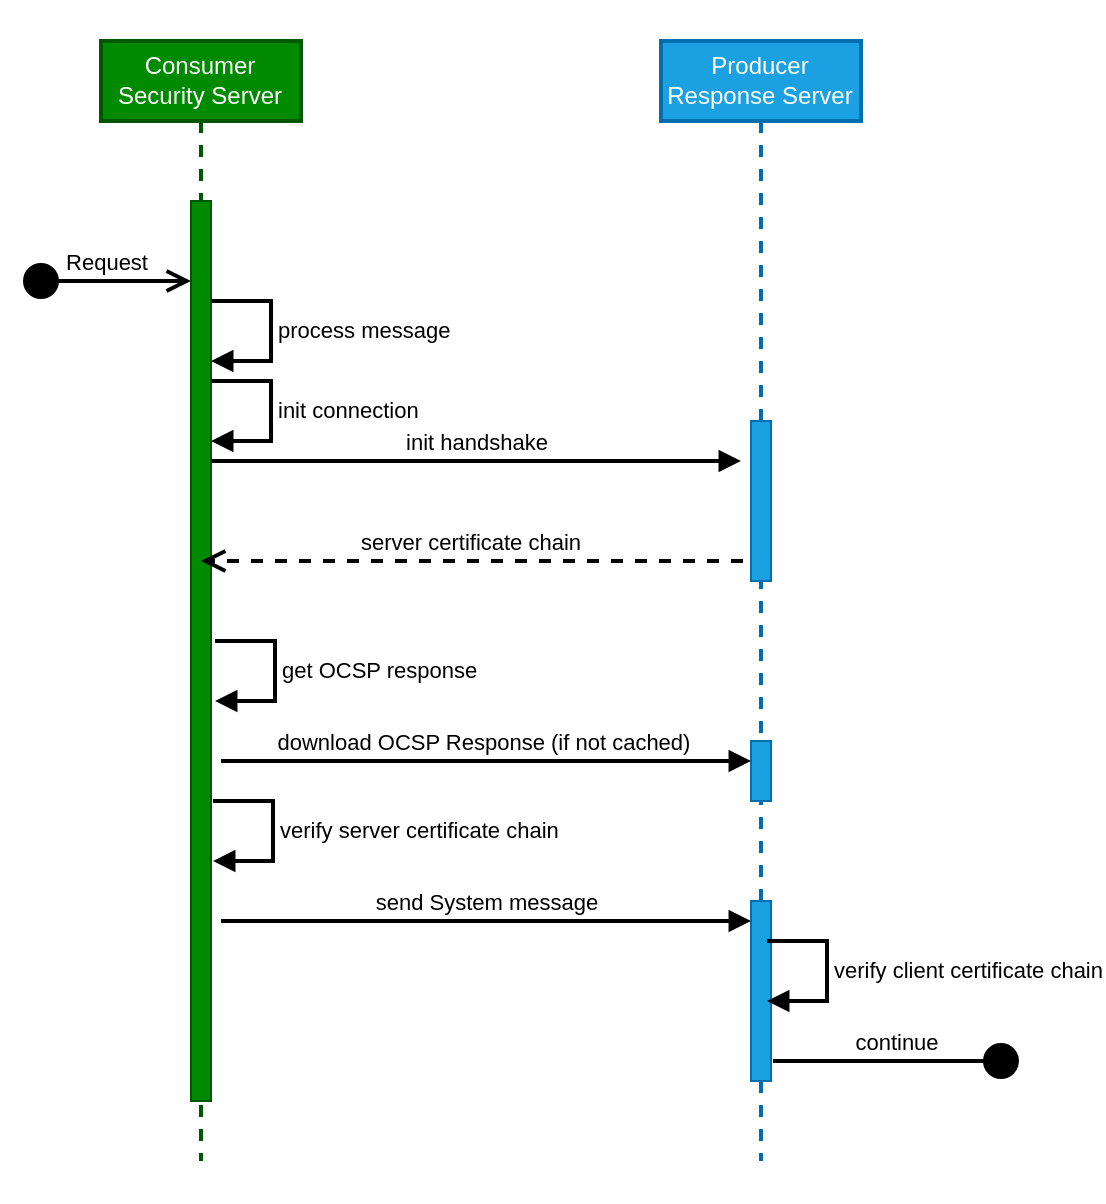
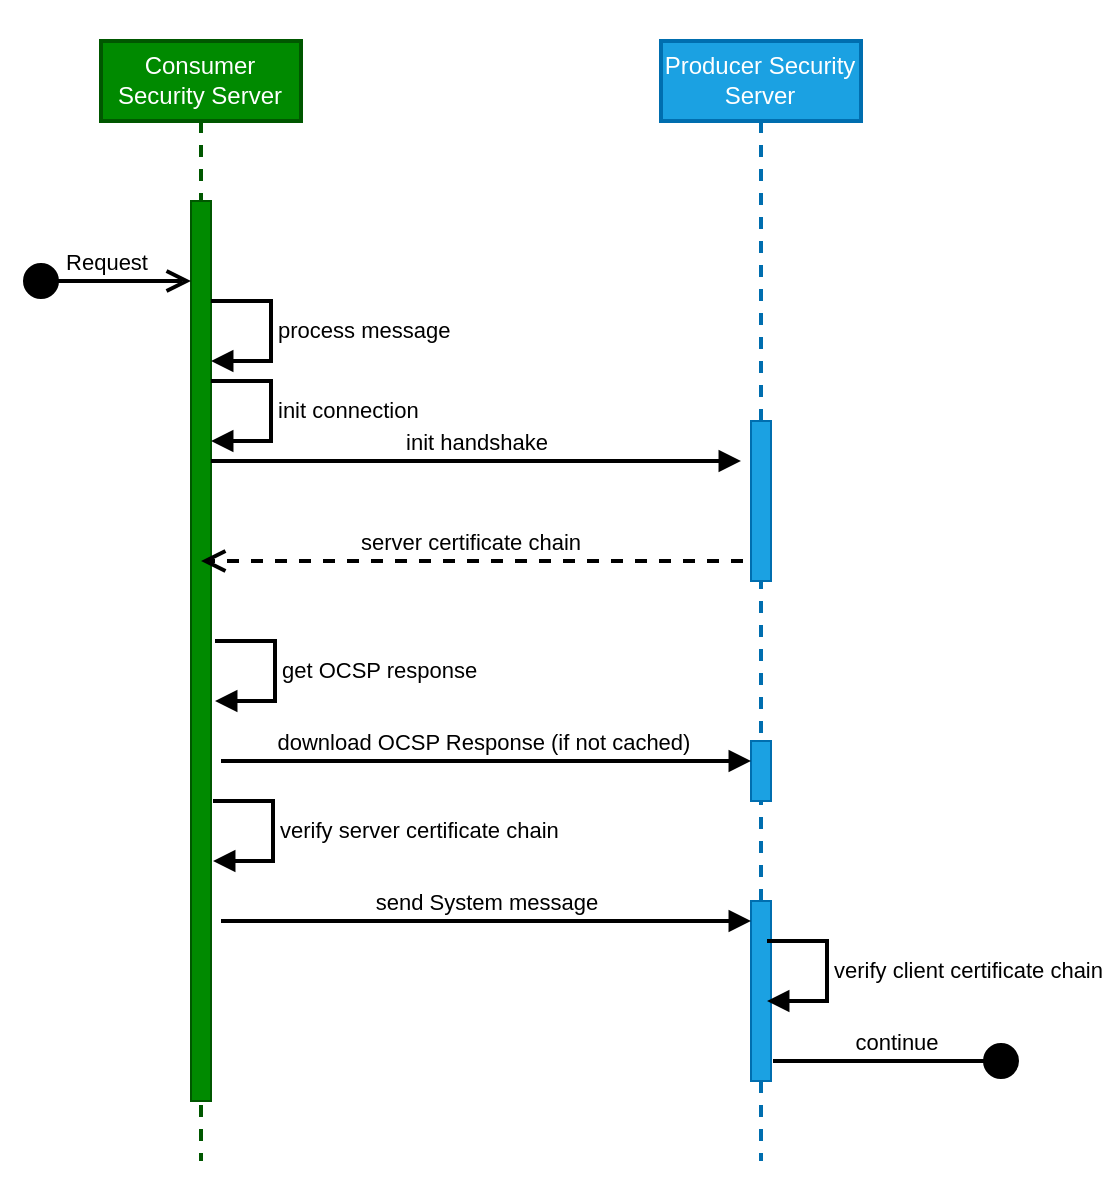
(761, 81) -> (761, 81)
